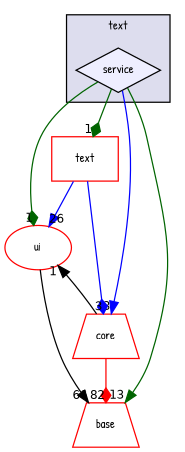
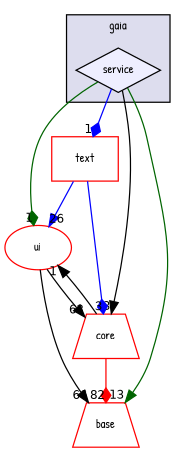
(118, 26) -> (118, 26)
(103, 110) -> (103, 110)
(129, 196) -> (129, 196)
none -> (61, 289)
